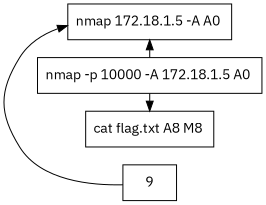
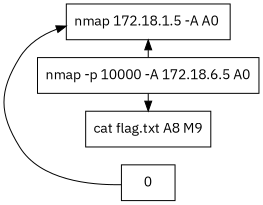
(150, 75) -> (148, 75)
(150, 129) -> (148, 129)
(150, 183) -> (148, 183)
